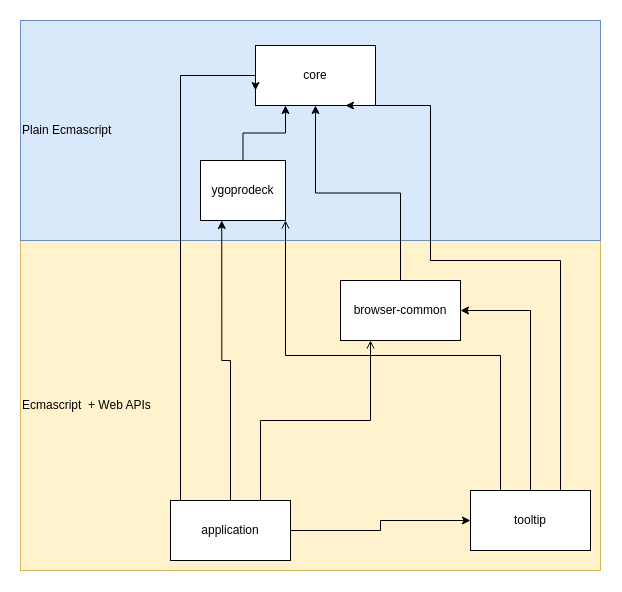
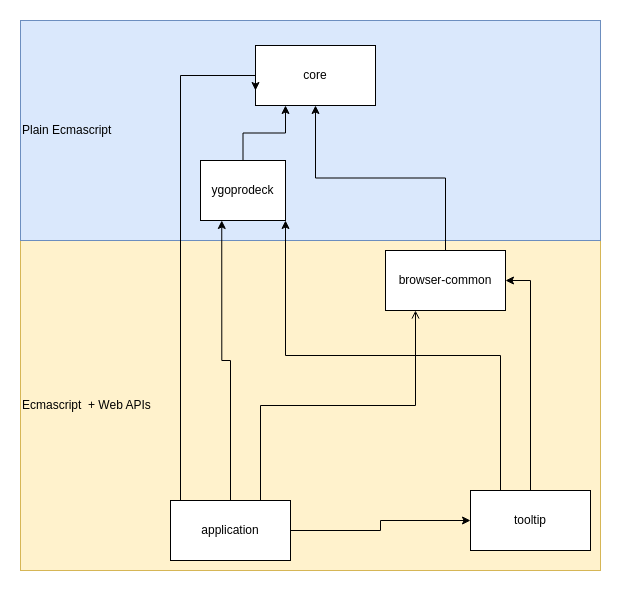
(286, 227) -> (286, 229)
(506, 261) -> none
(401, 311) -> (446, 281)
